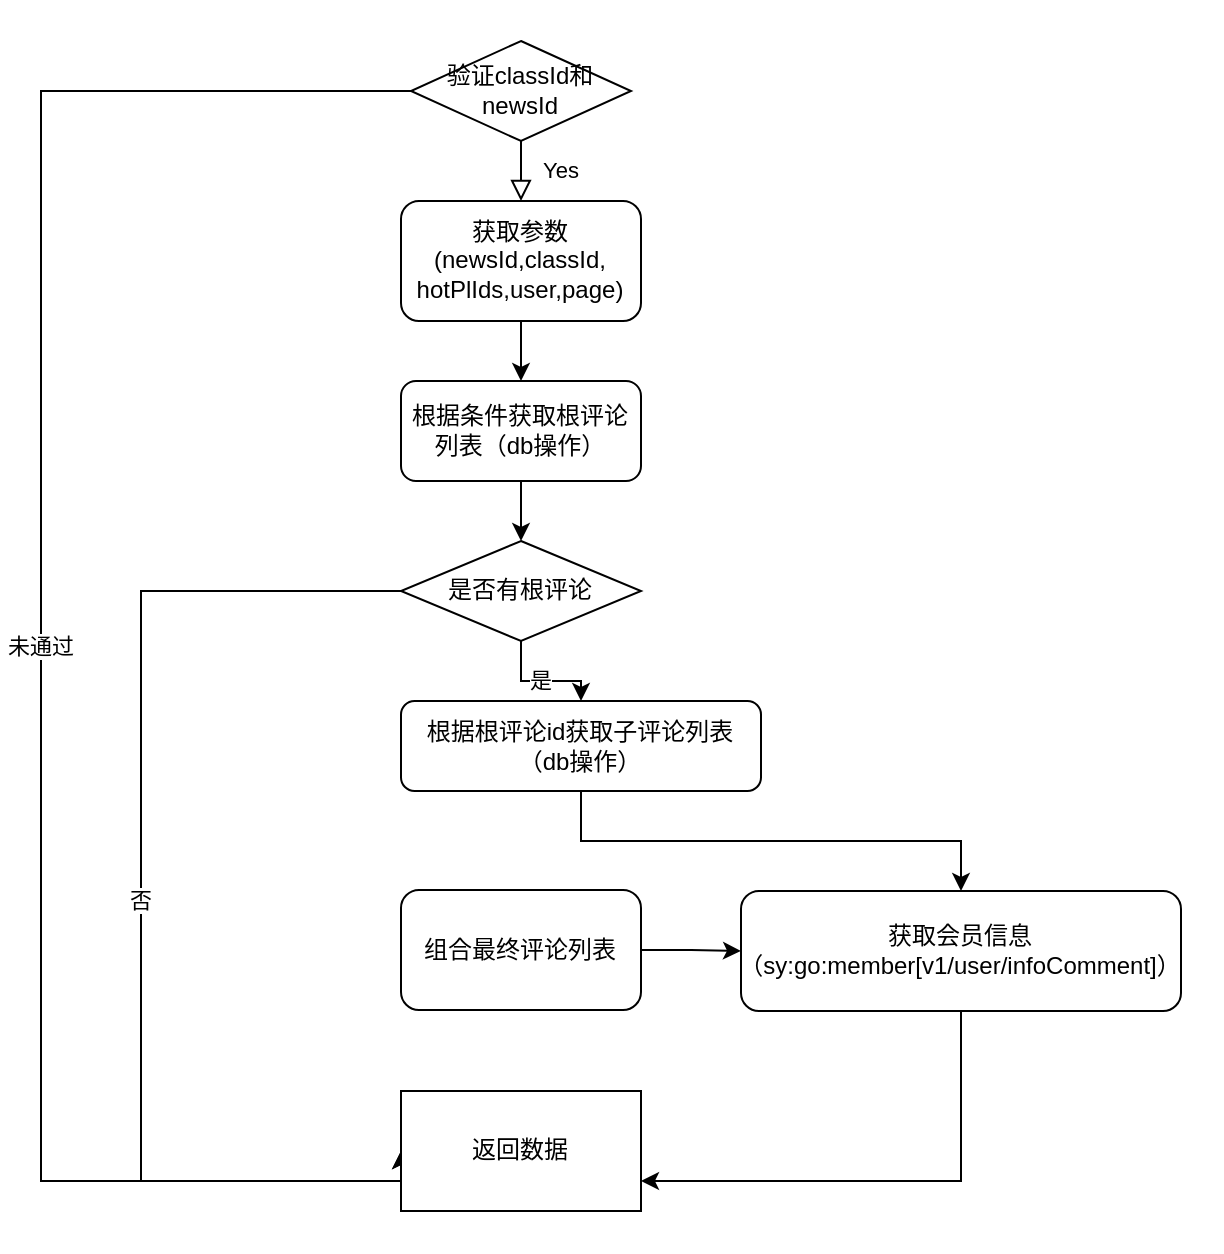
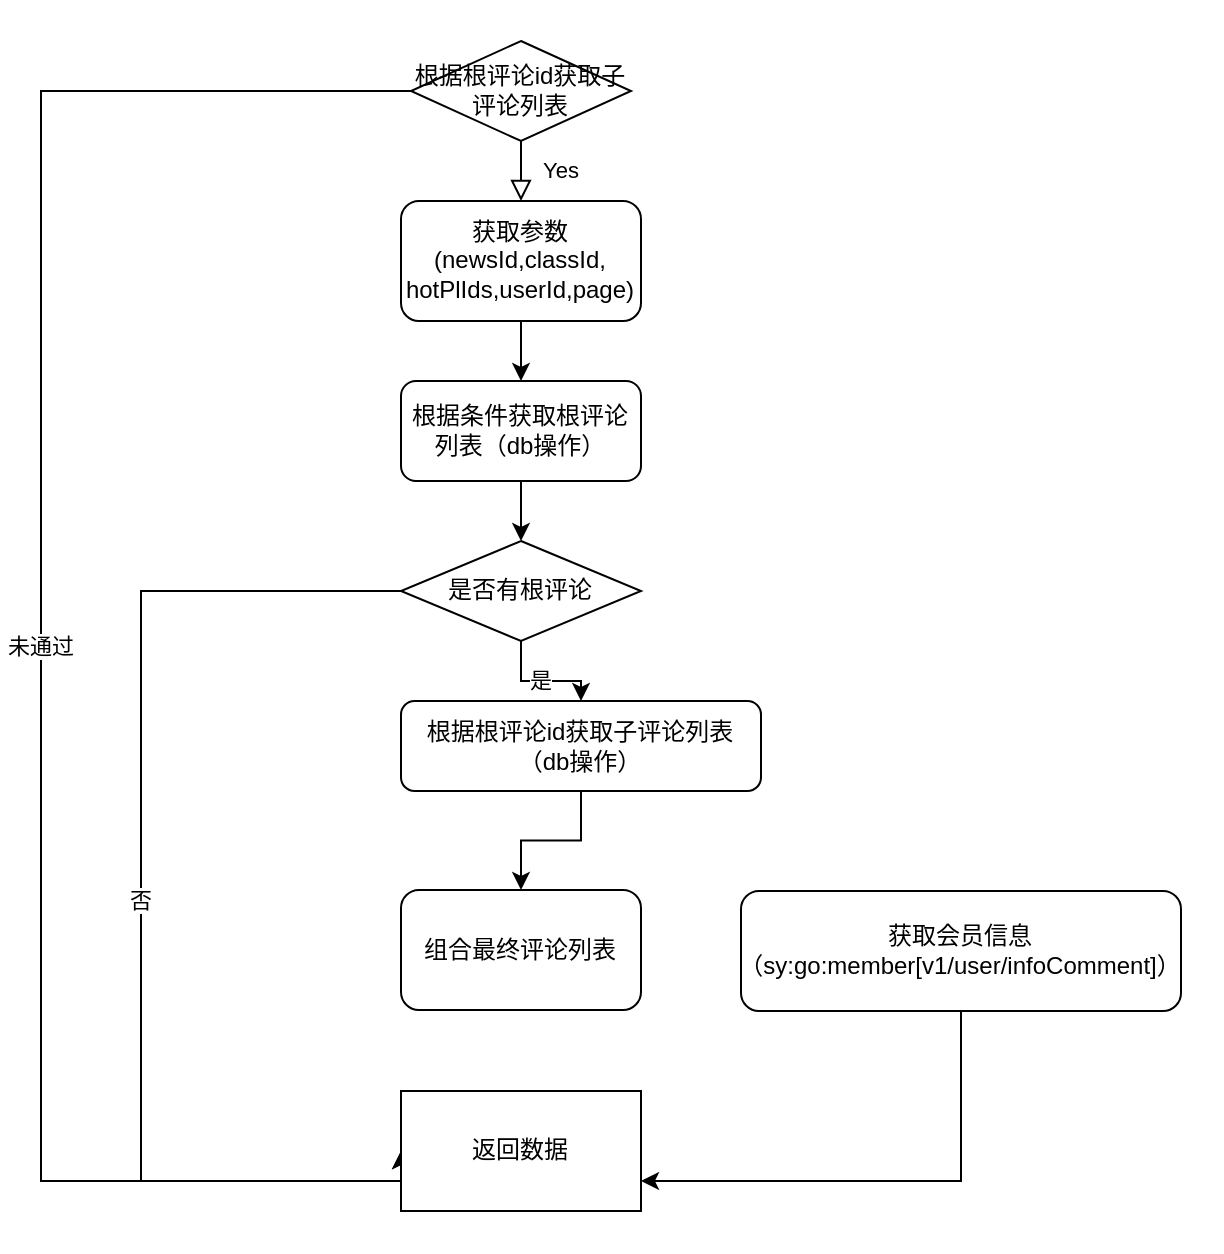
(521, 91) -> (521, 91)
(521, 261) -> (521, 261)
(787, 841) -> (535, 841)
(684, 950) -> none
